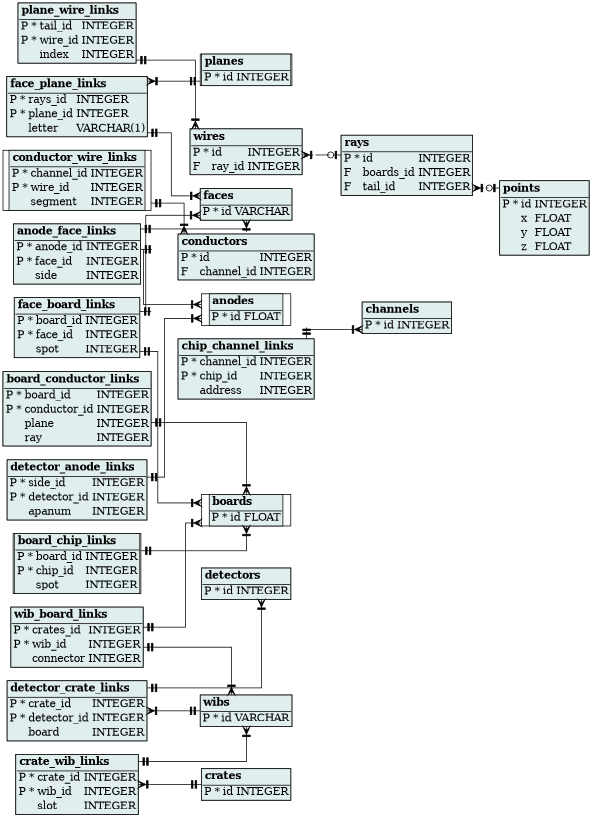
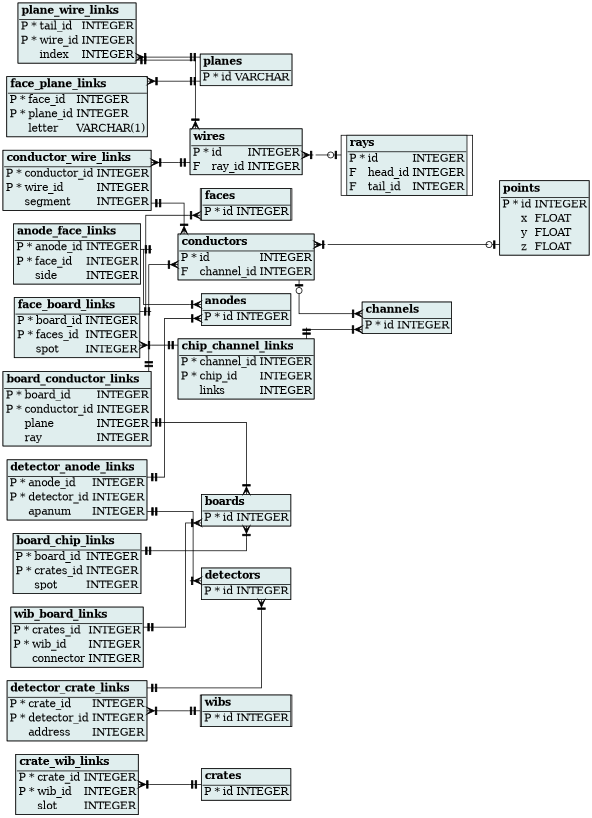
none -> (168, 57)
(263, 77) -> (262, 77)
(48, 100) -> (47, 100)
none -> (171, 162)
(171, 167) -> none
(389, 173) -> (388, 173)
(59, 174) -> (59, 174)
(487, 188) -> (408, 245)
(262, 212) -> (263, 212)
(200, 229) -> none
none -> (315, 314)
(262, 317) -> (263, 317)
none -> (149, 318)
(54, 335) -> (57, 335)
(221, 391) -> (212, 391)
(158, 440) -> (159, 345)
(47, 483) -> (52, 483)
(262, 518) -> (263, 518)
none -> (193, 529)
(55, 571) -> (59, 571)
(211, 647) -> none
(262, 718) -> (263, 718)
(44, 733) -> (50, 733)
(210, 762) -> none
